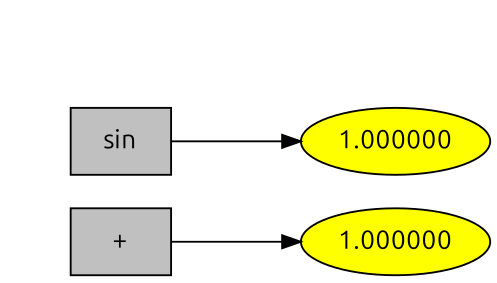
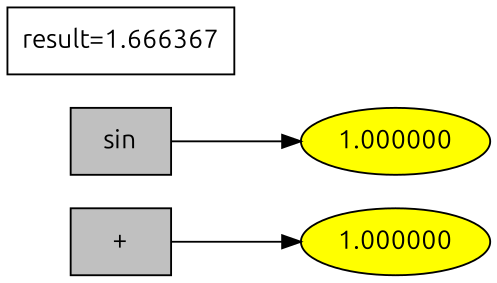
none -> (121, 41)
